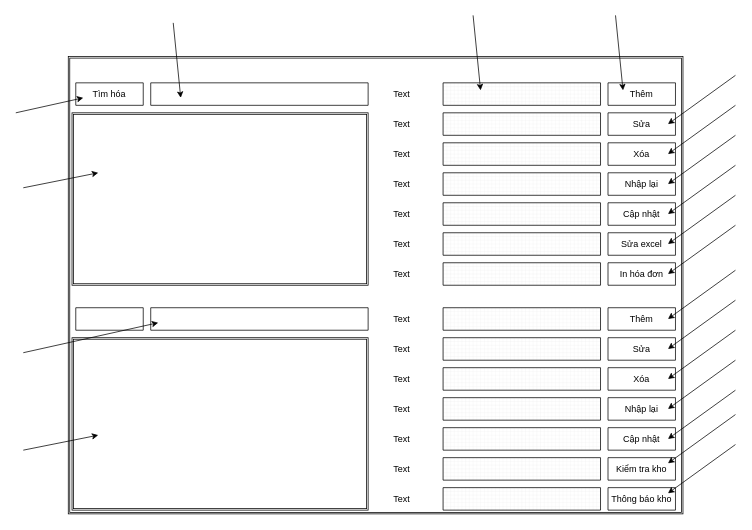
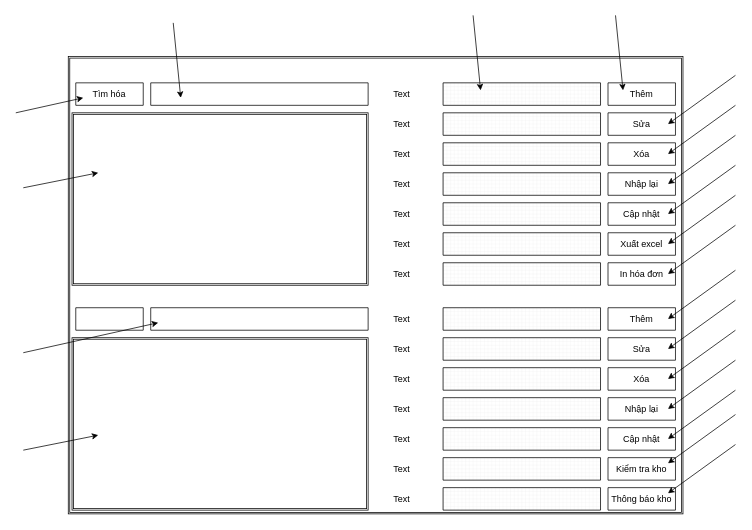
(642, 244) -> (642, 244)
